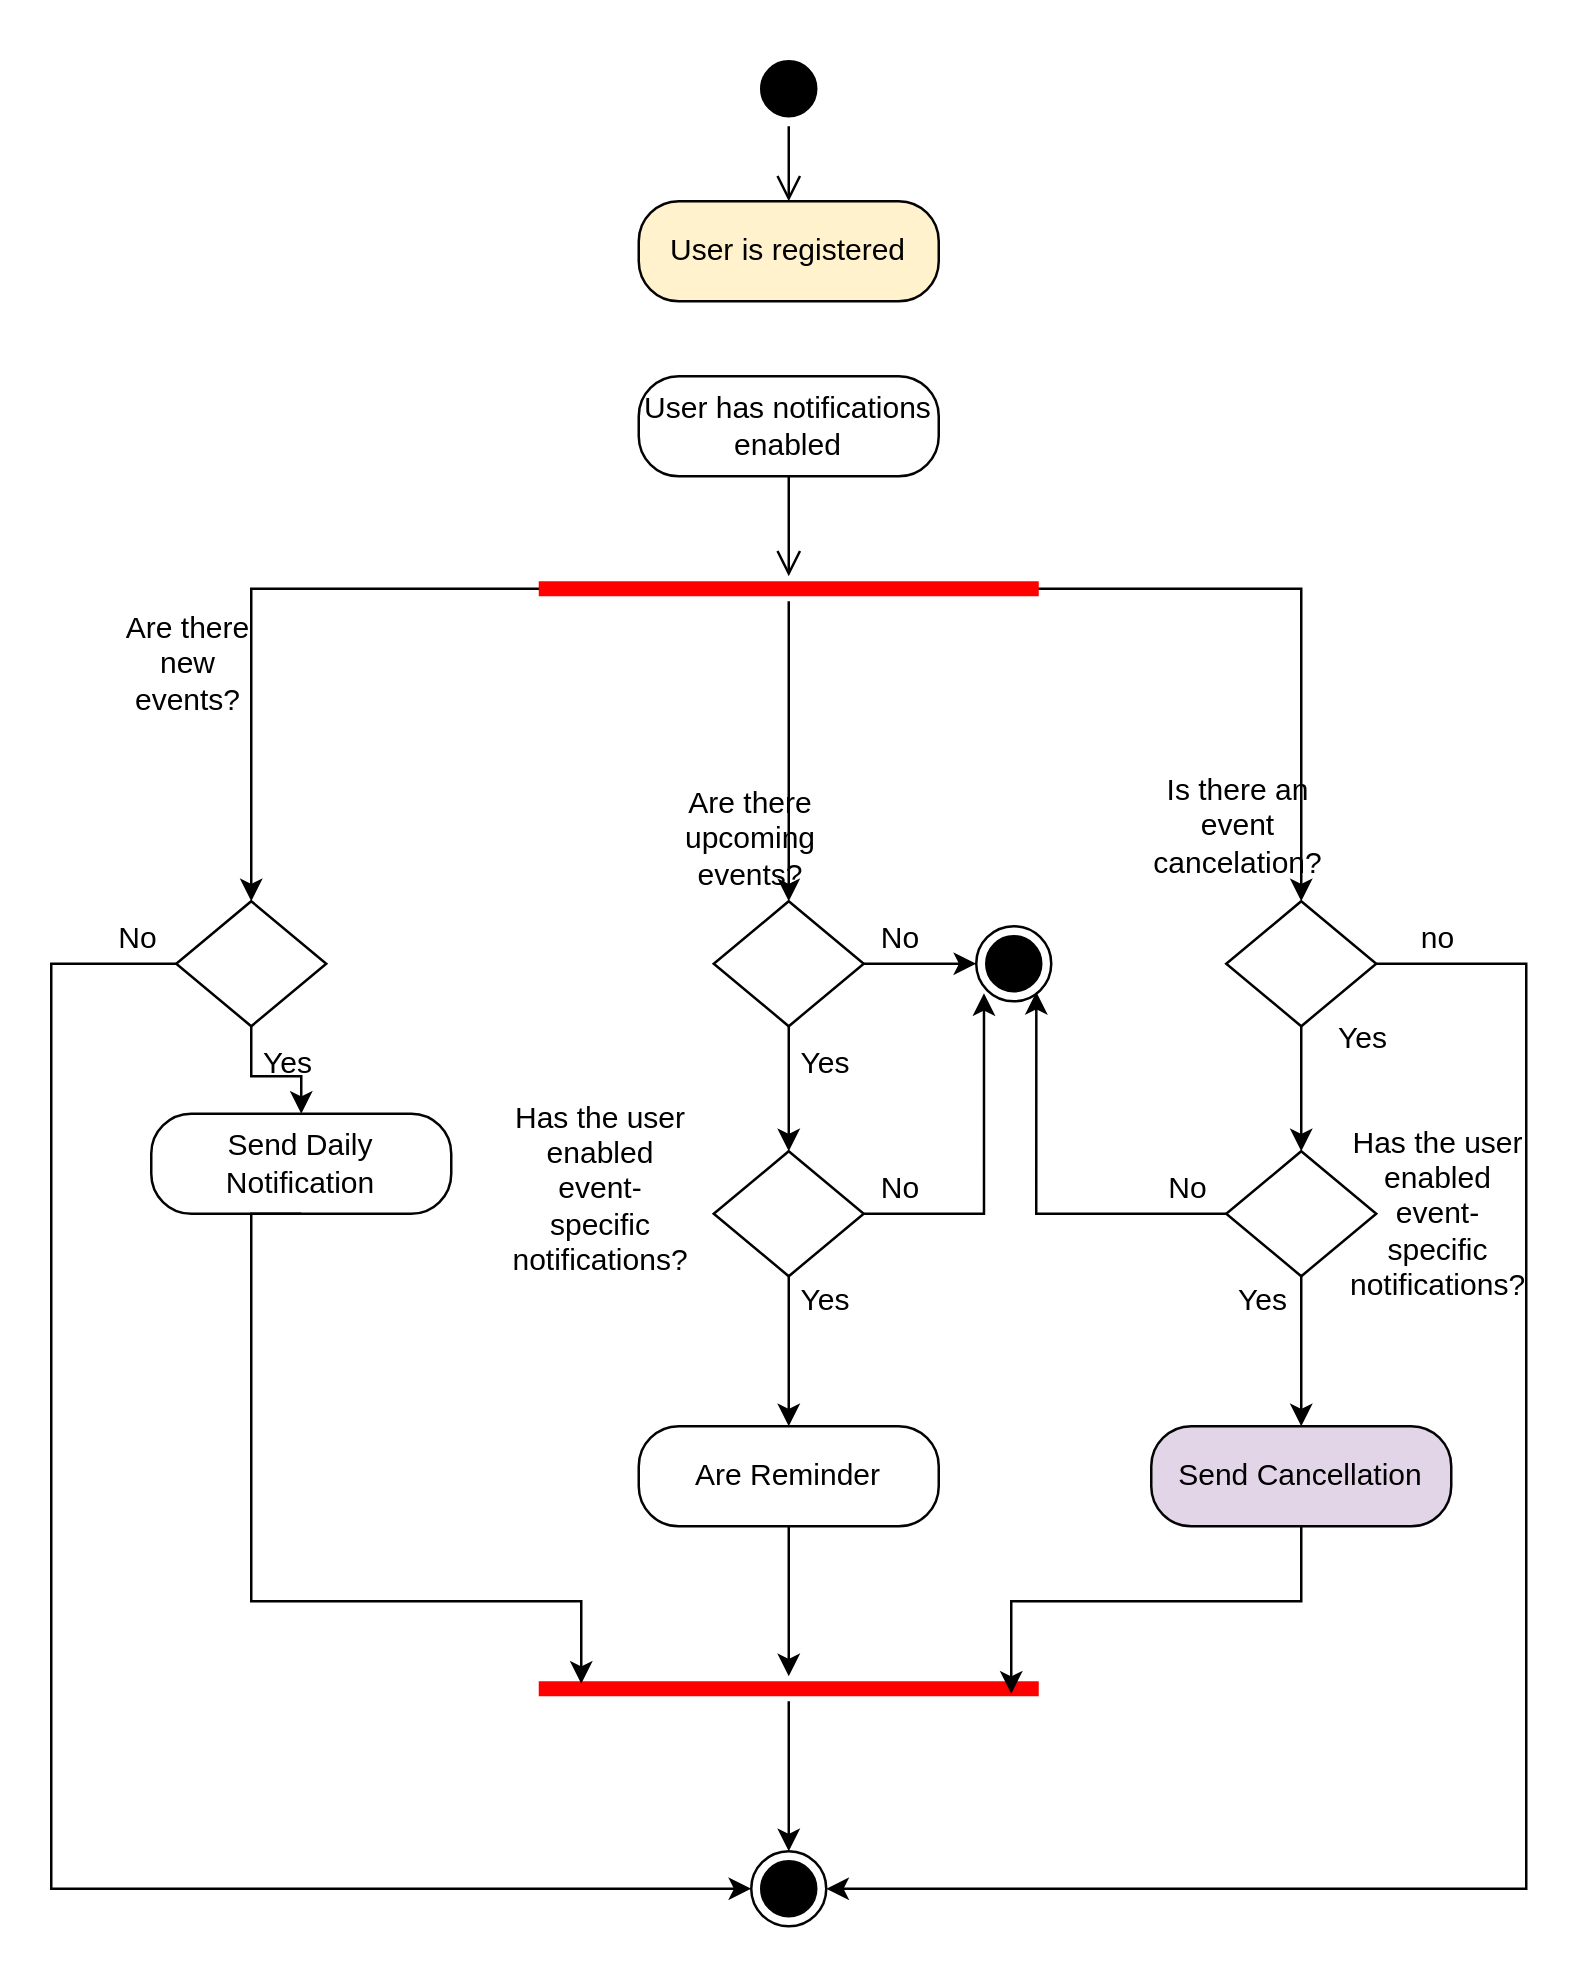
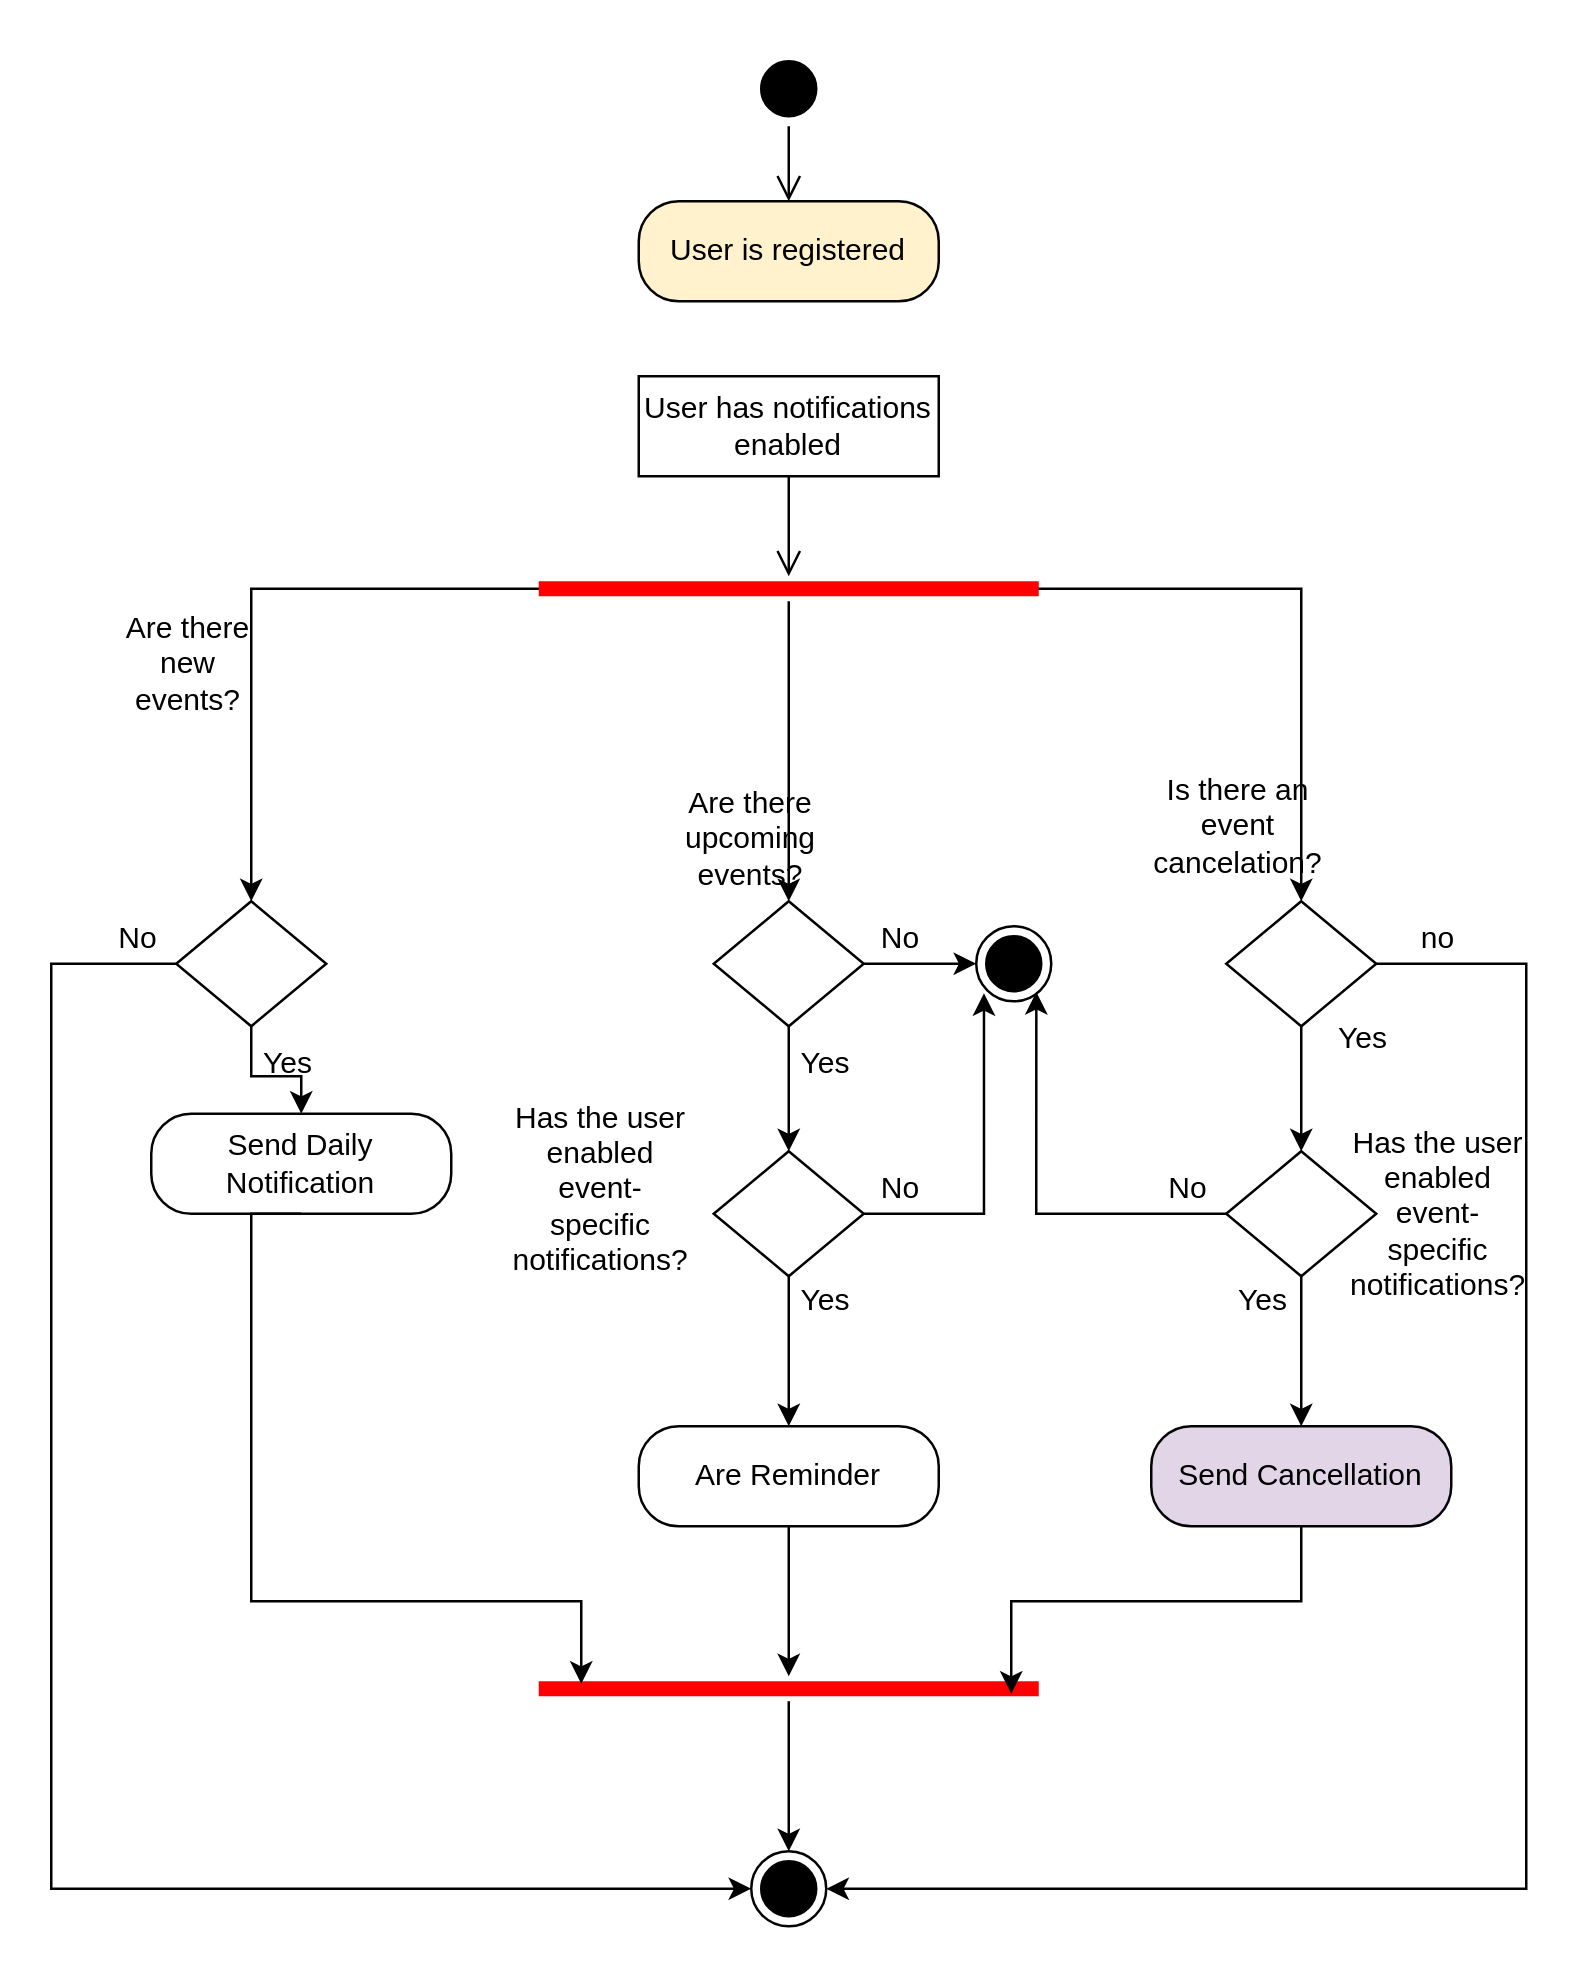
(789, 426) -> (789, 426)
